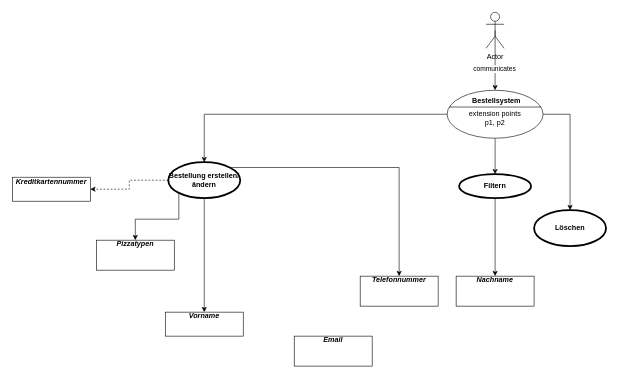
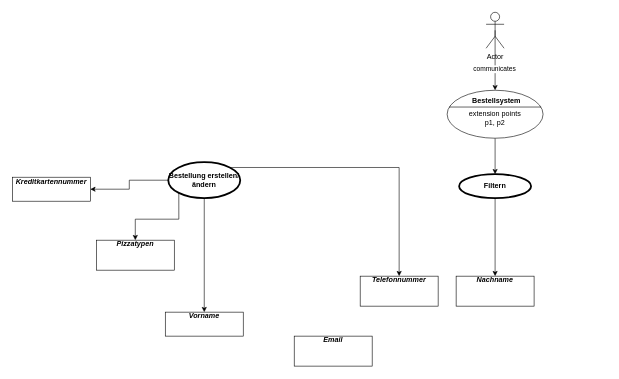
(204, 114) -> none
(569, 114) -> none
(129, 183) -> (129, 183)
(570, 228) -> none
